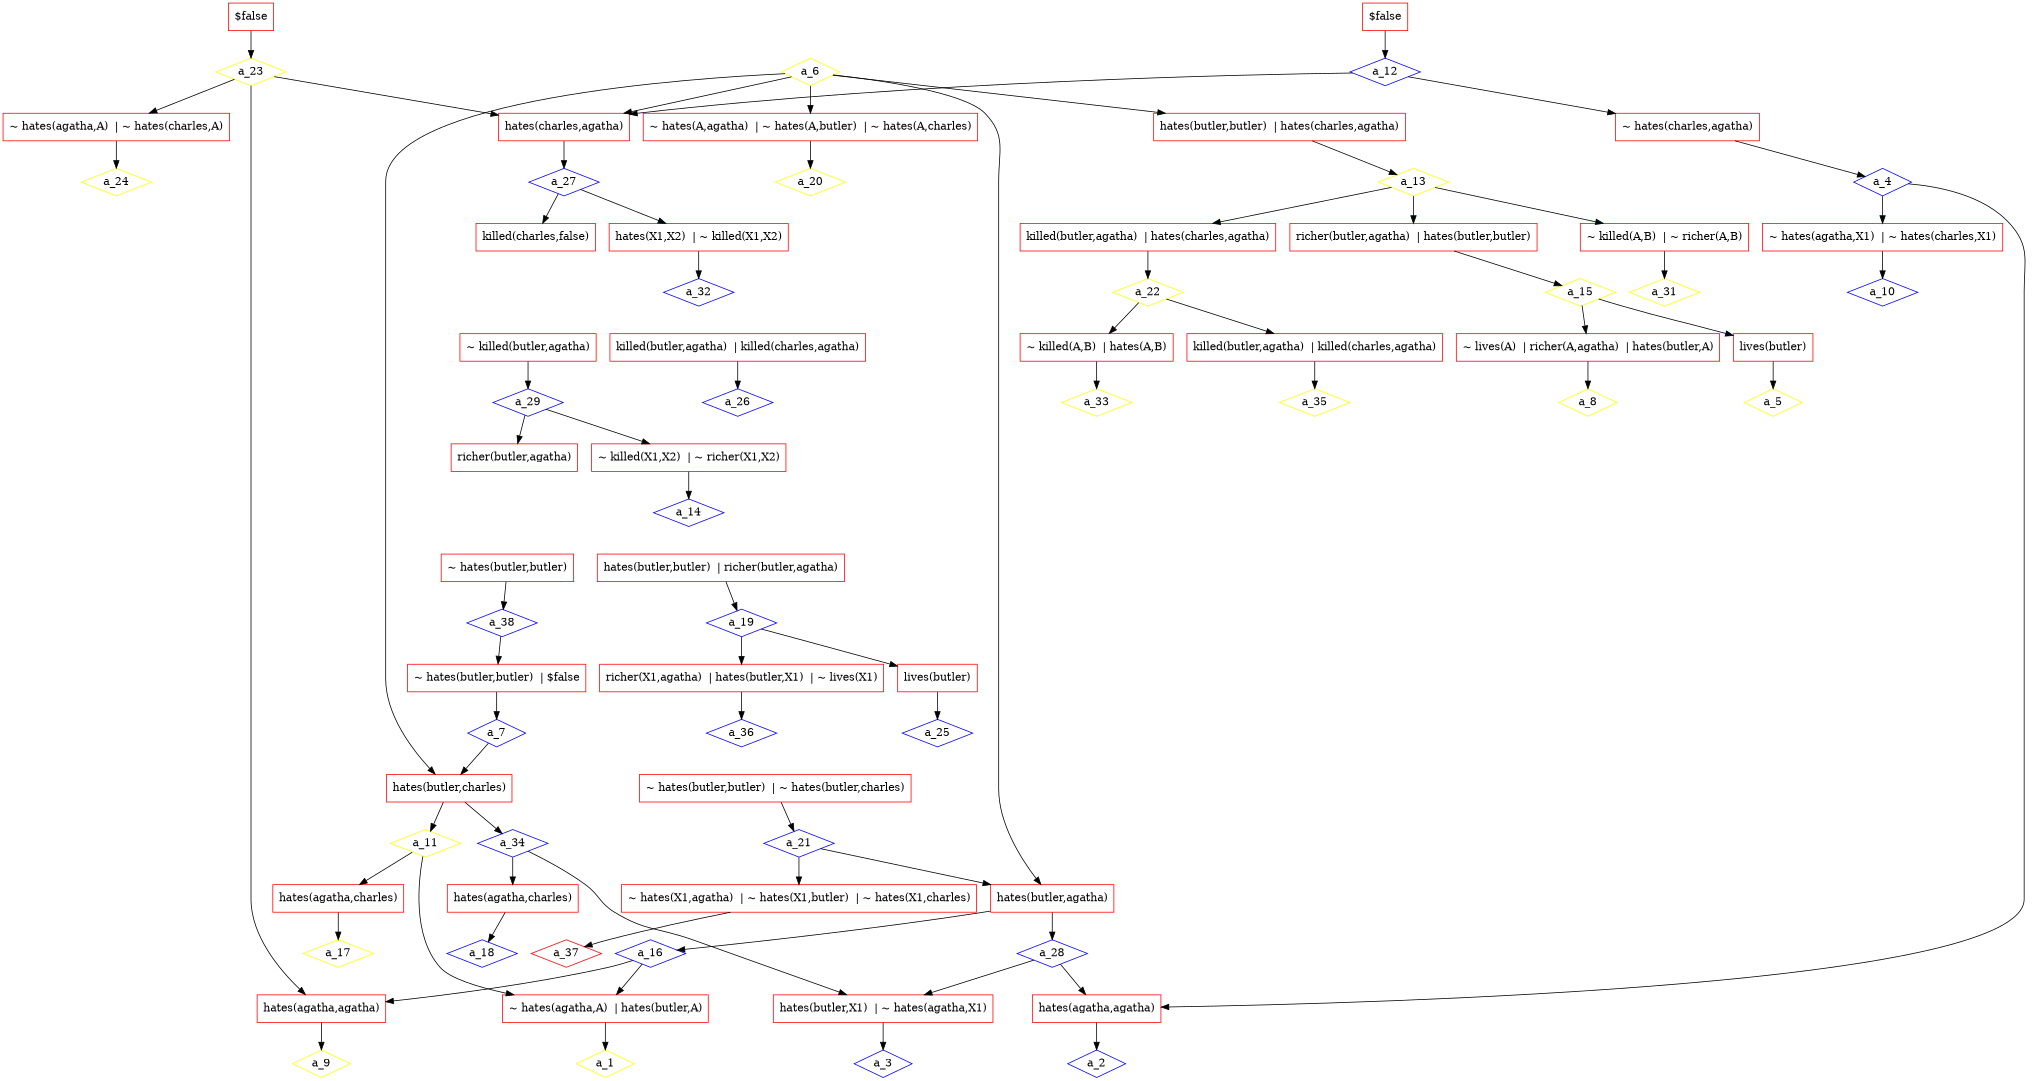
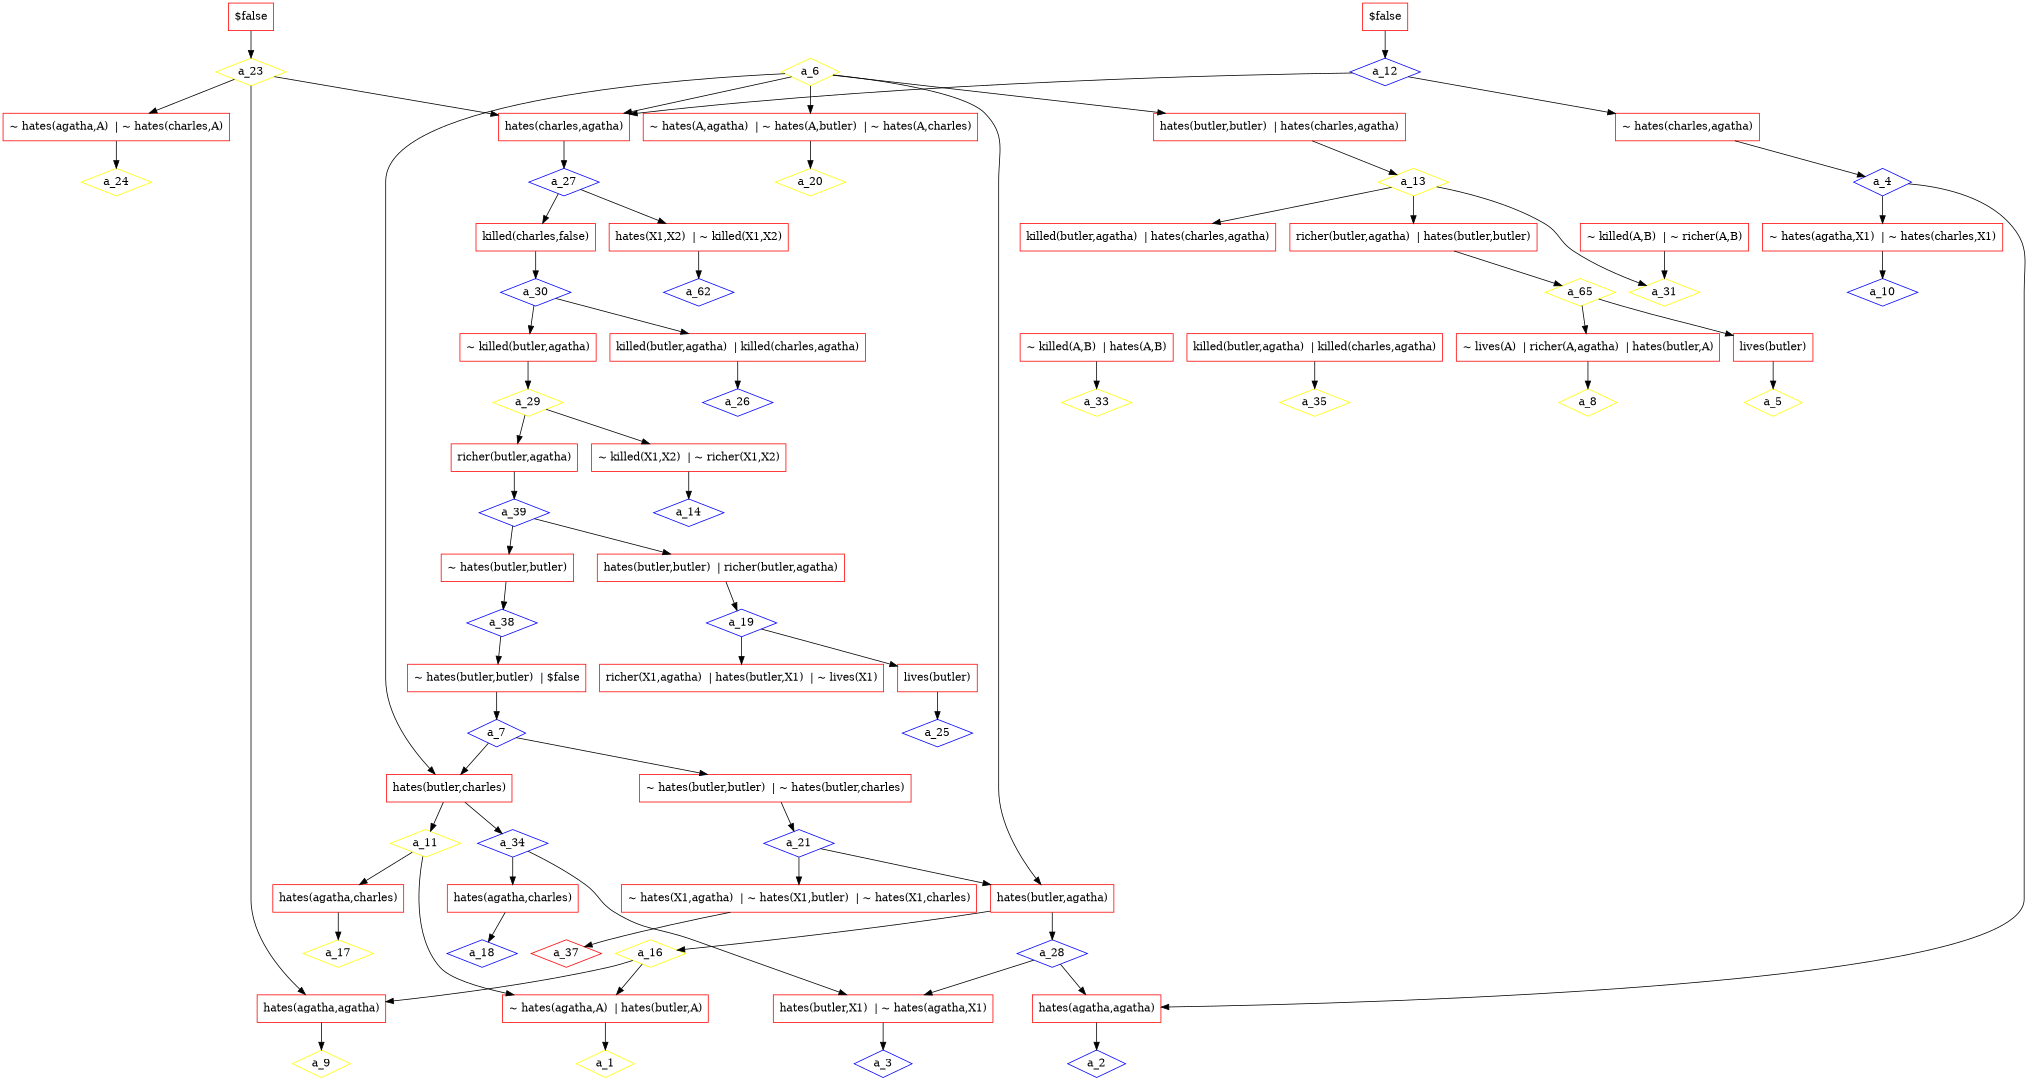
(1515, 205) -> (1544, 223)
none -> (536, 292)
(699, 292) -> (699, 292)
(1148, 292) -> none
(1580, 292) -> (1580, 292)
(528, 403) -> (528, 403)
none -> (514, 513)
(742, 733) -> none
none -> (608, 755)
(650, 954) -> (650, 954)
